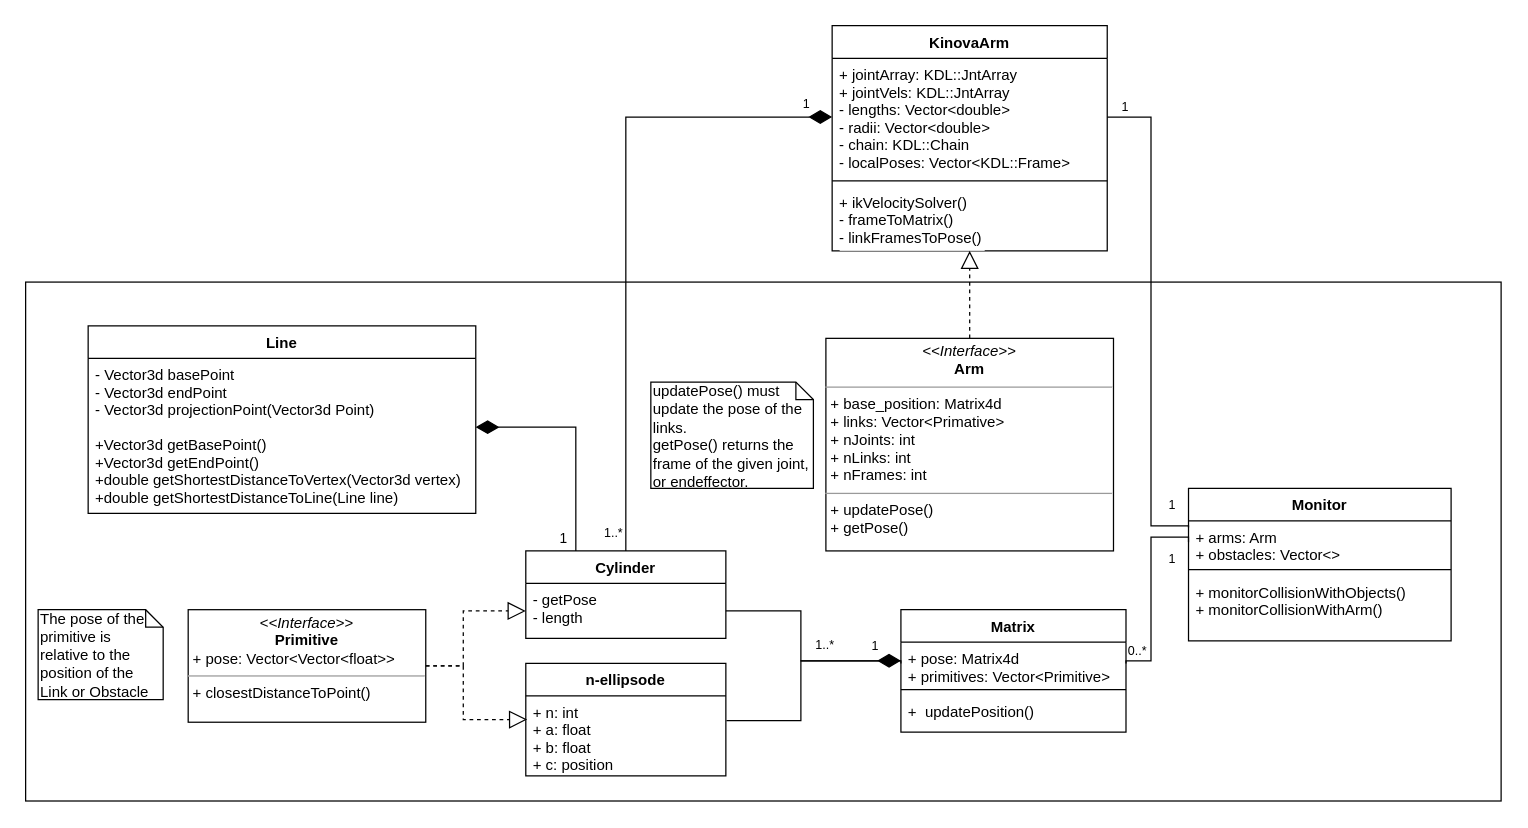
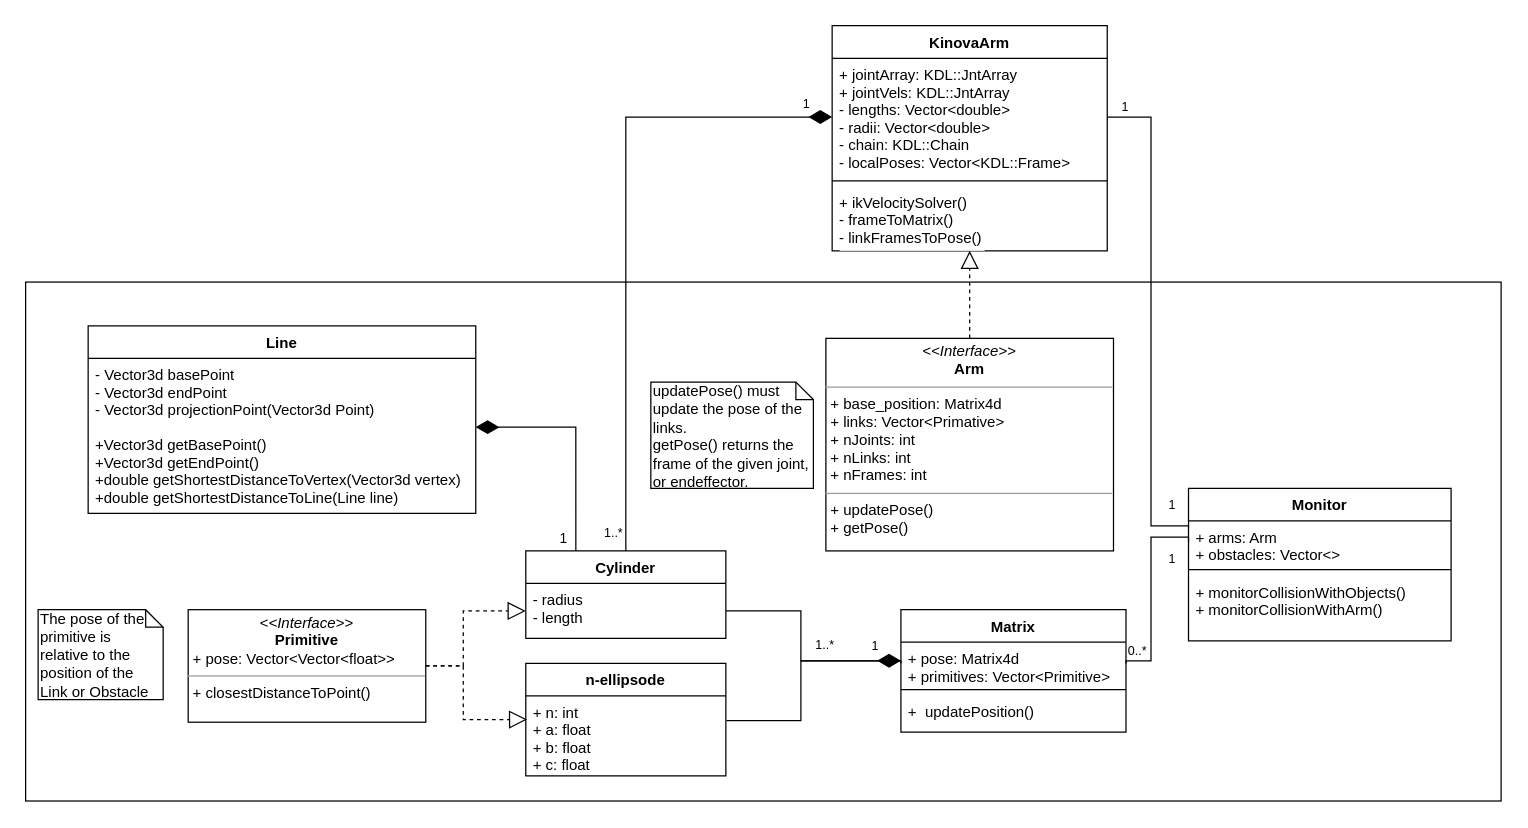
(568, 600) -> (562, 600)
(558, 713) -> (558, 713)
